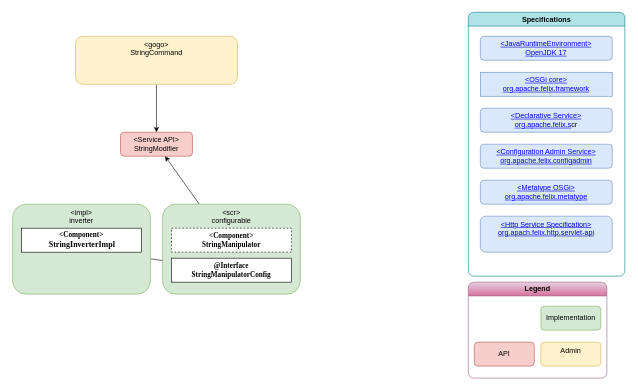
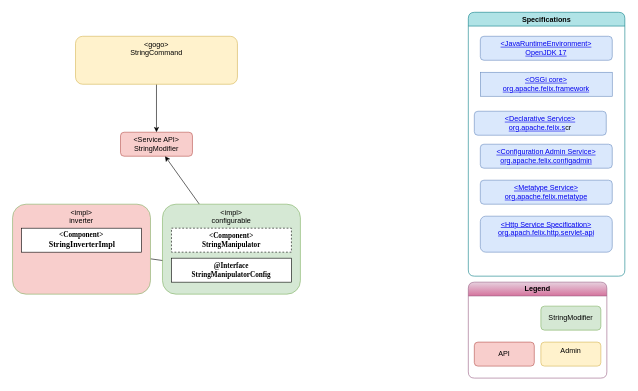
(546, 120) -> (540, 123)
(546, 192) -> (546, 192)
(81, 217) -> (81, 217)
(231, 217) -> (231, 217)
(571, 318) -> (571, 318)
